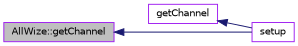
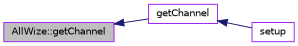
(188, 32) -> (136, 21)
